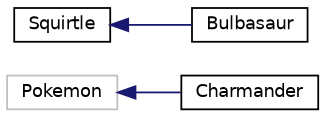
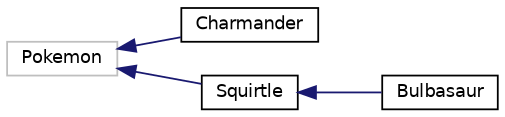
none -> (169, 78)
